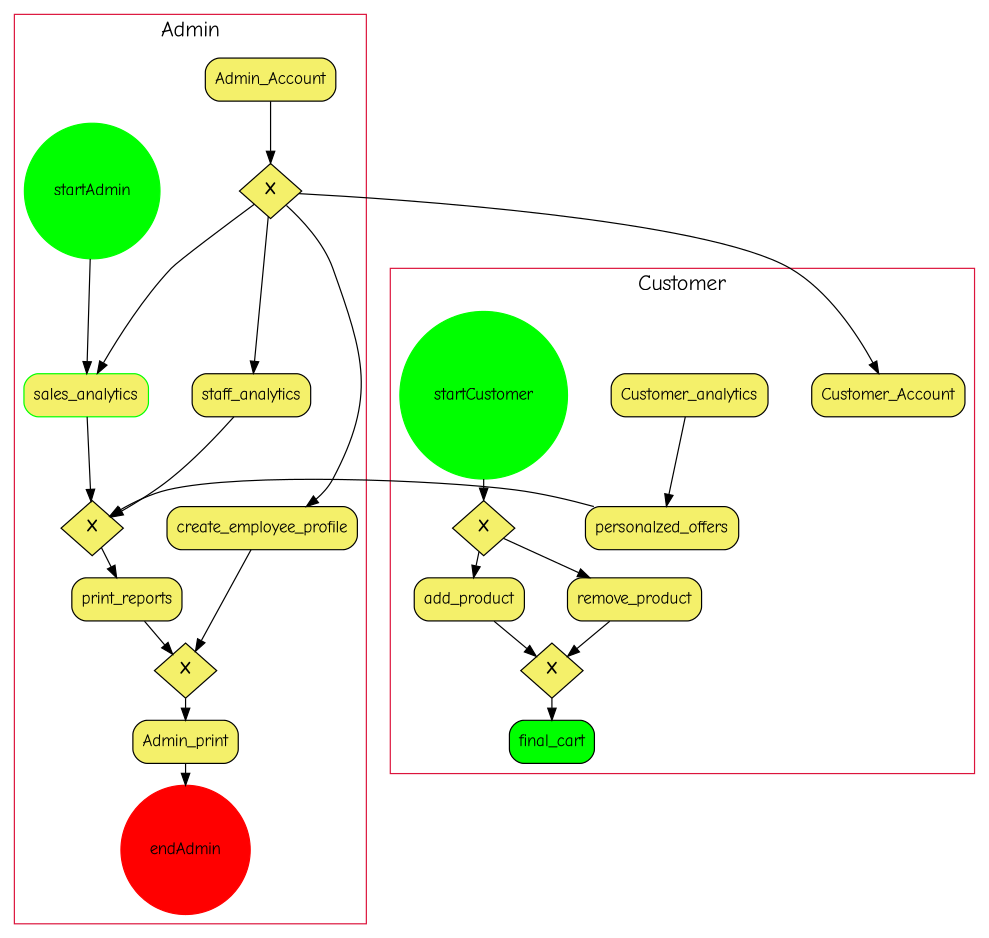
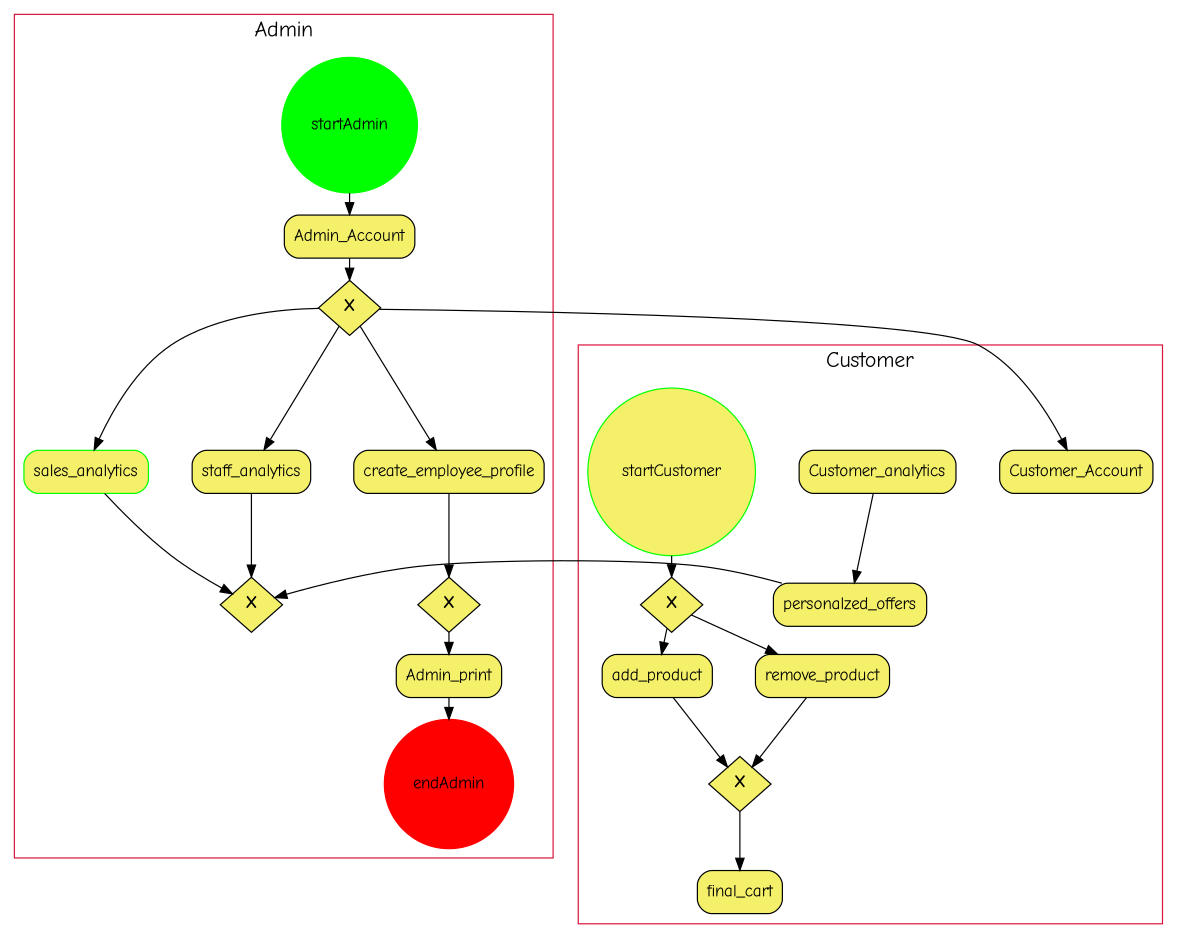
(89, 310) -> (350, 198)
(484, 395) -> (672, 472)
(127, 599) -> none
(552, 742) -> (740, 892)
